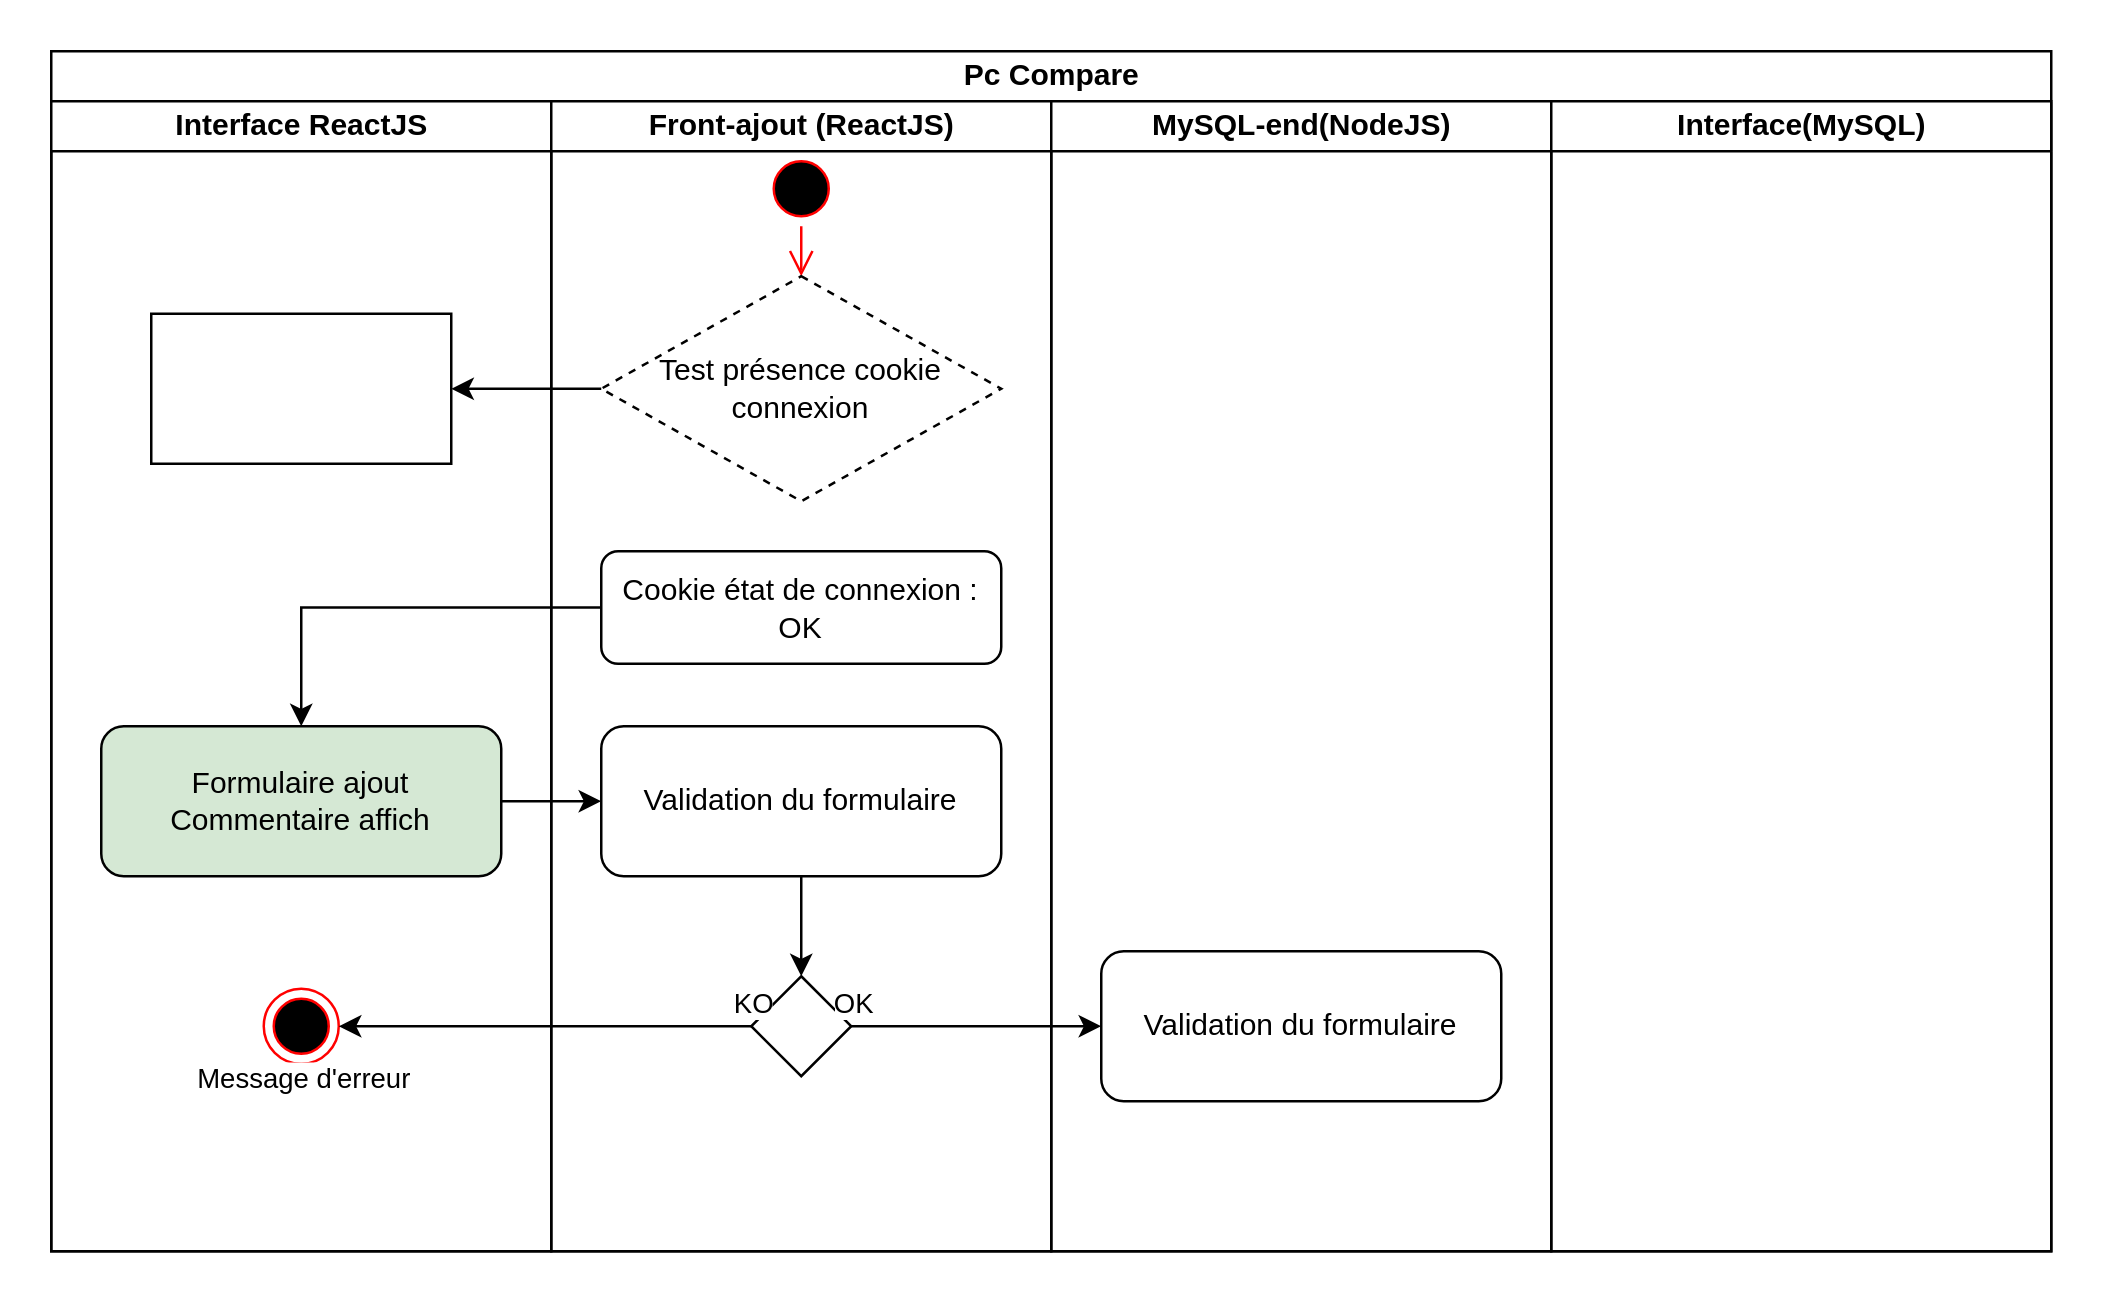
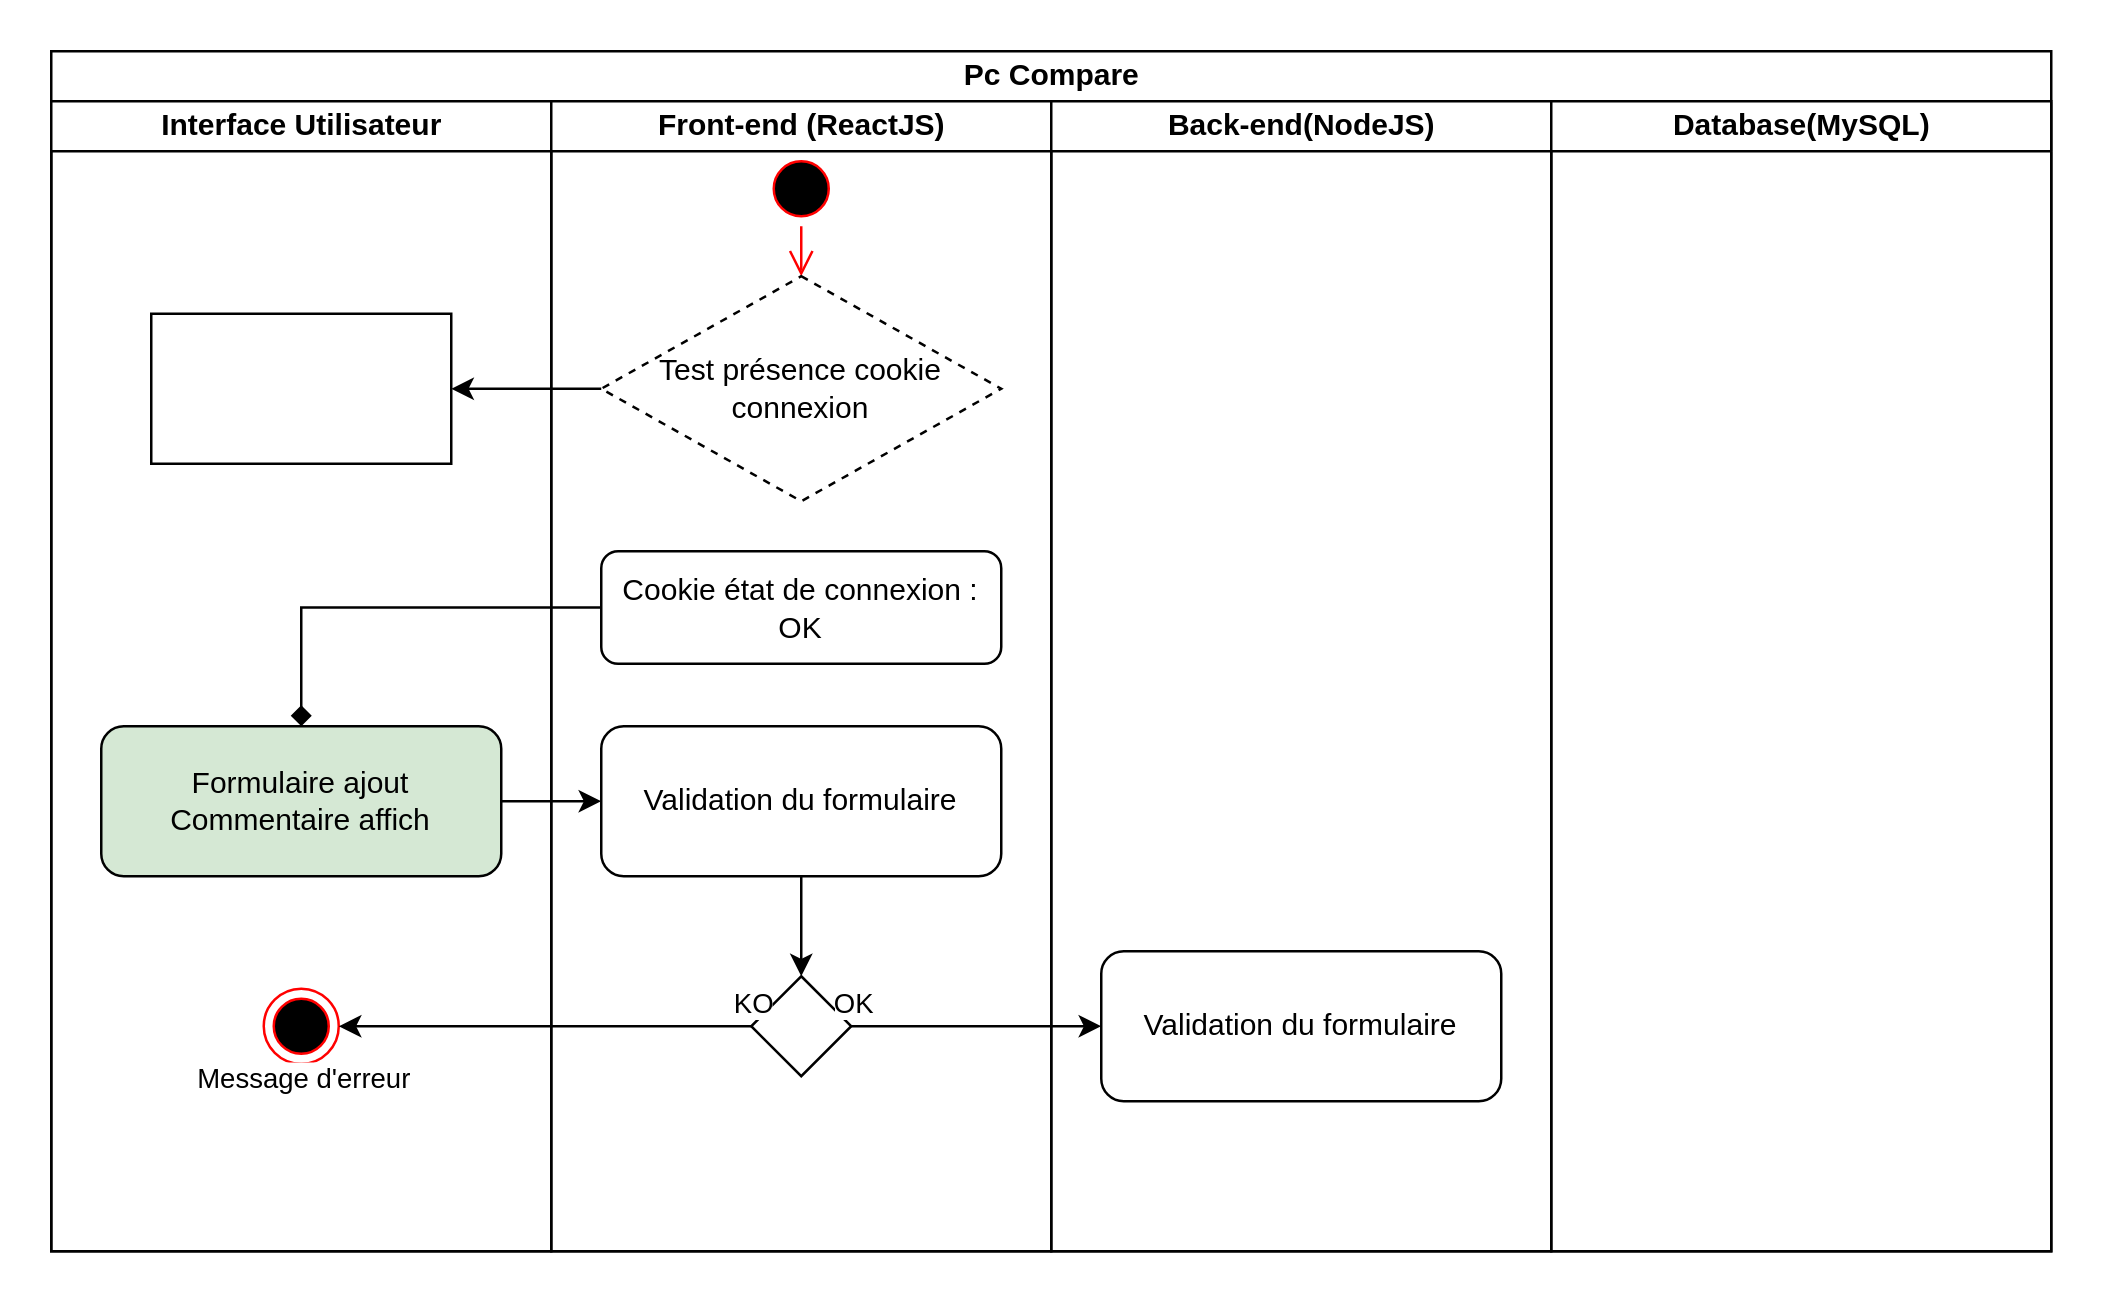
(303, 126) -> (303, 126)
(803, 126) -> (803, 126)
(1303, 126) -> (1303, 126)
(1803, 126) -> (1803, 126)
(301, 707) -> (301, 706)
